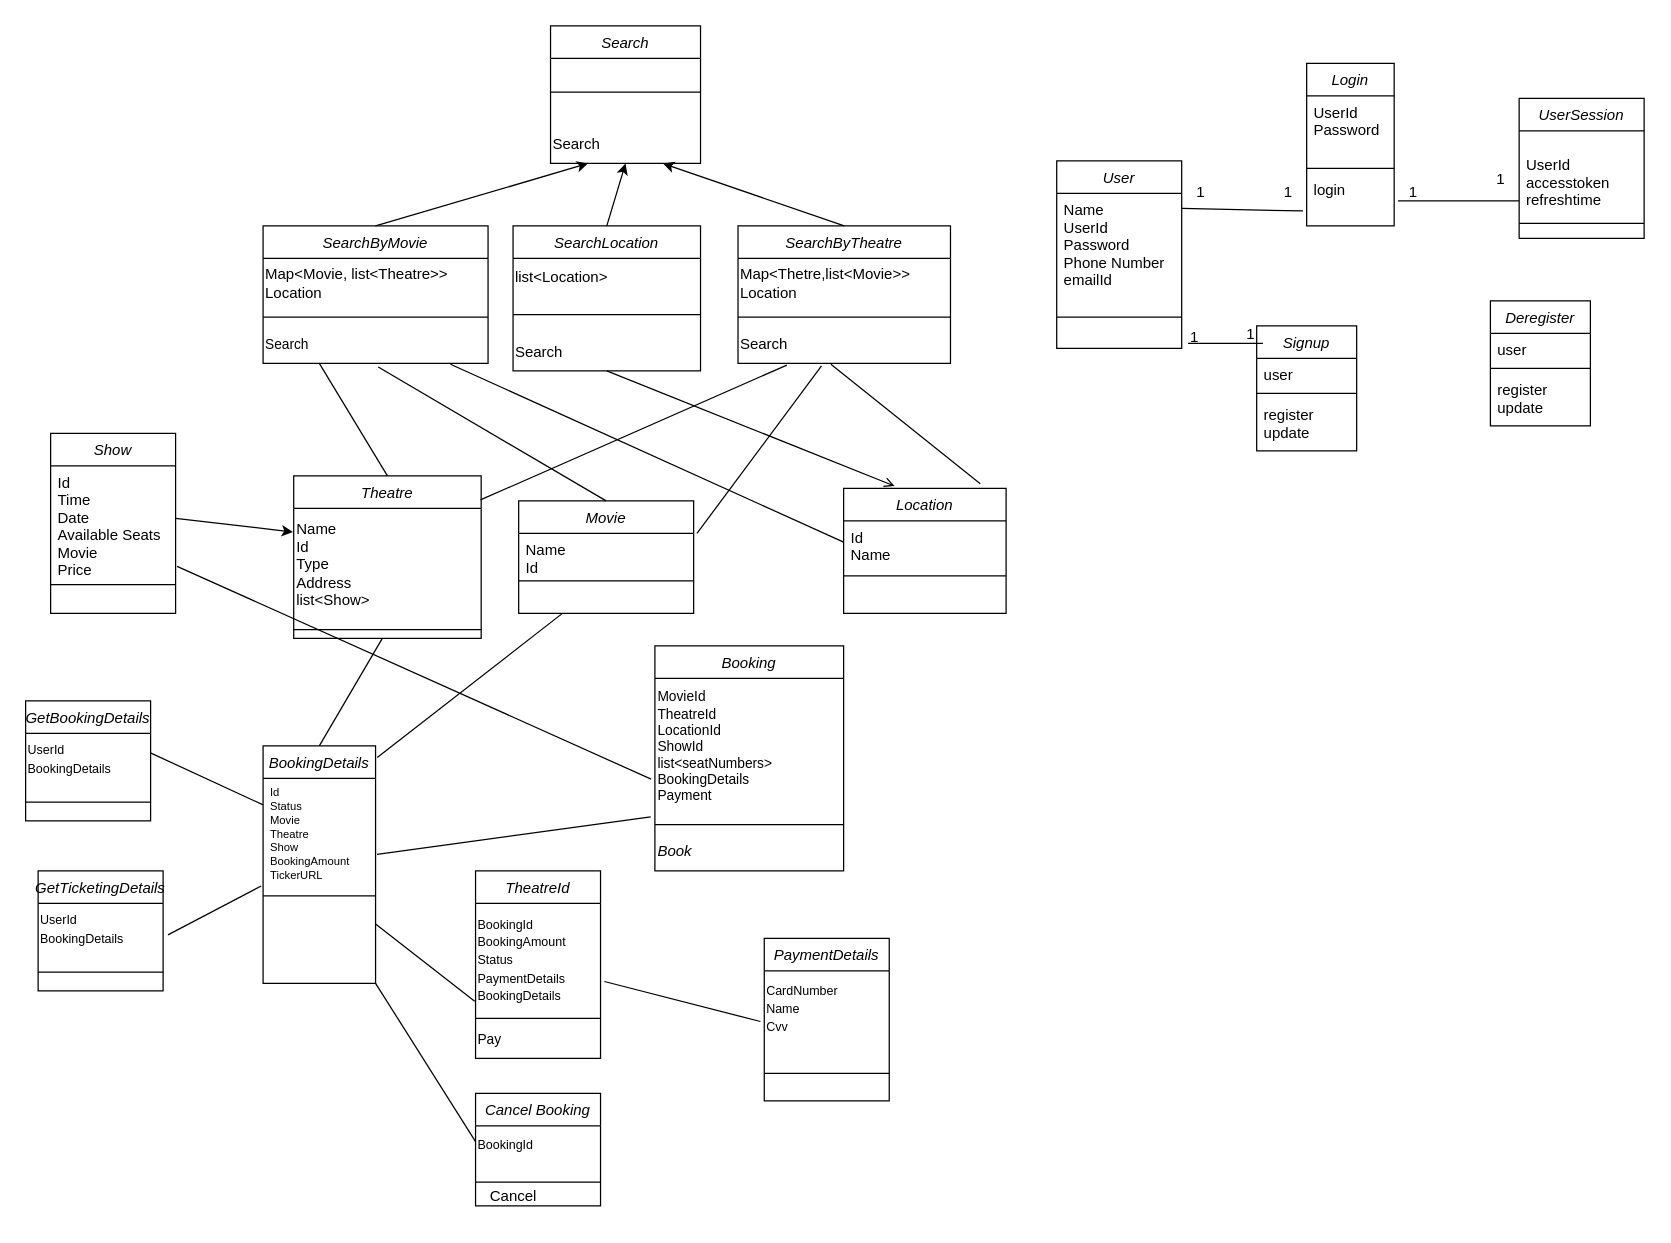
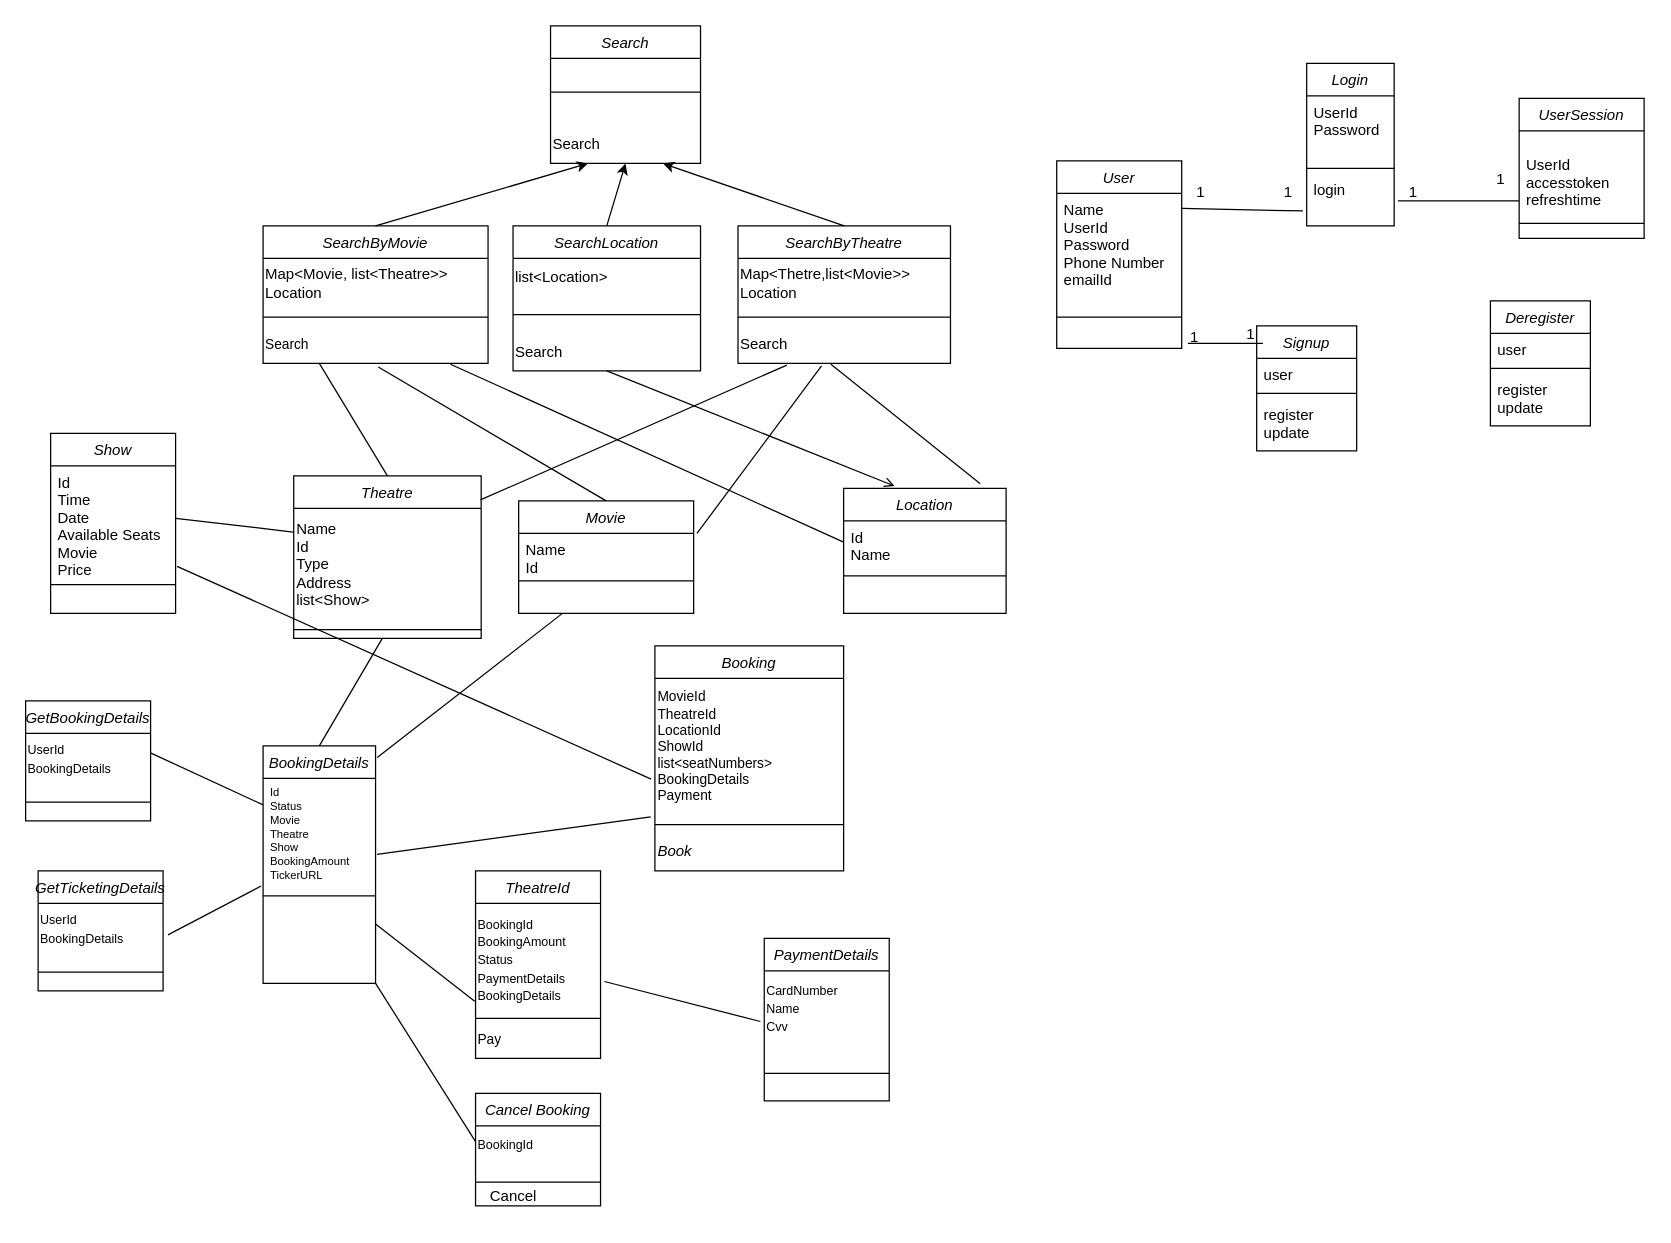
(283, 531) -> (286, 531)
